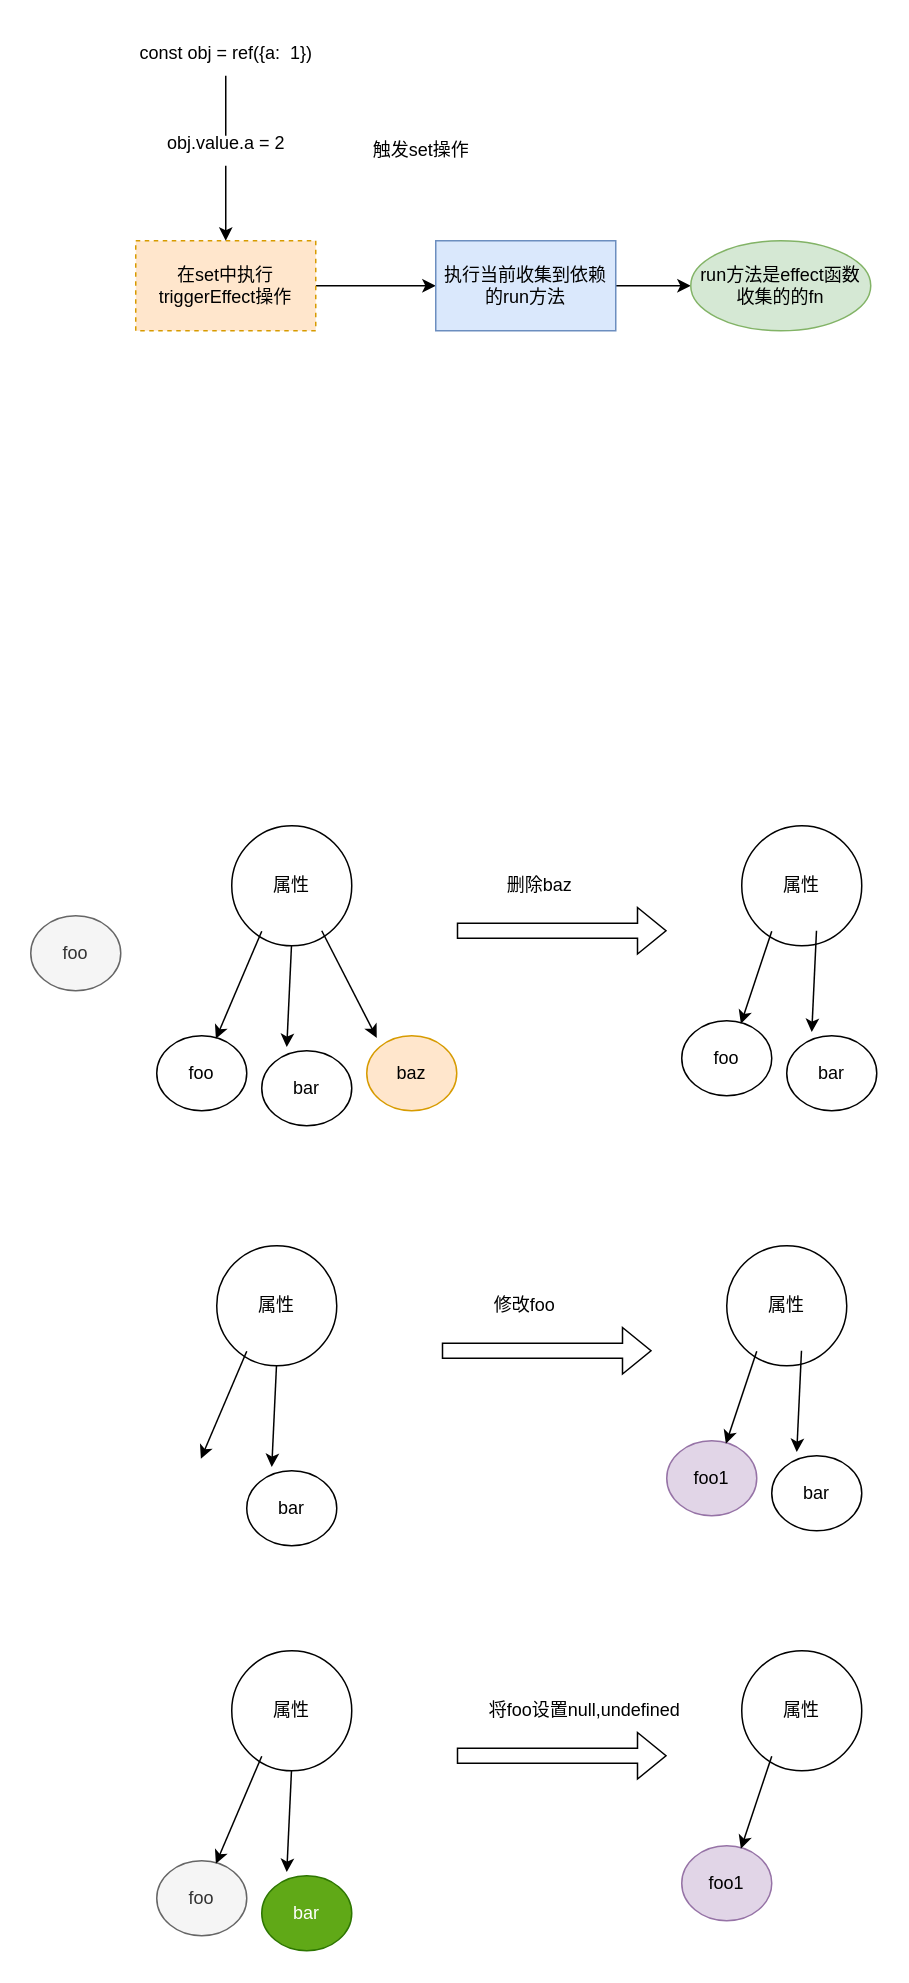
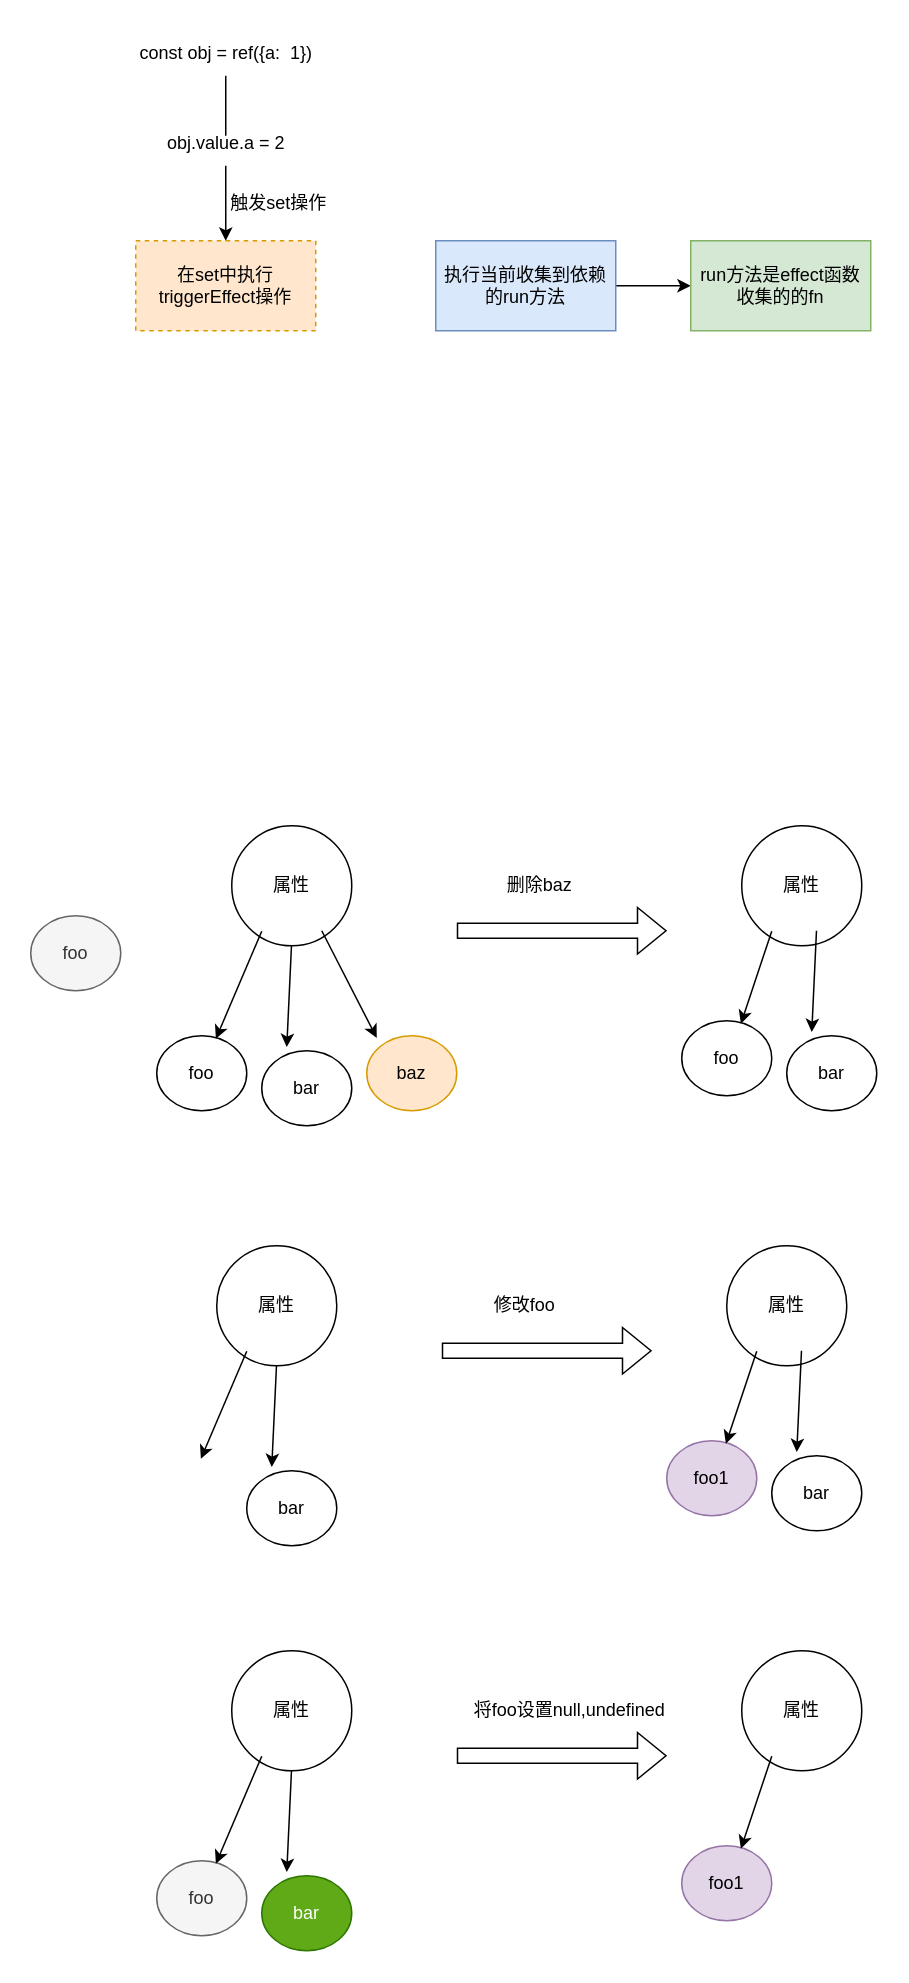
(421, 151) -> (278, 203)
(371, 286) -> none
(781, 286) -> (781, 286)
(584, 1711) -> (569, 1711)
